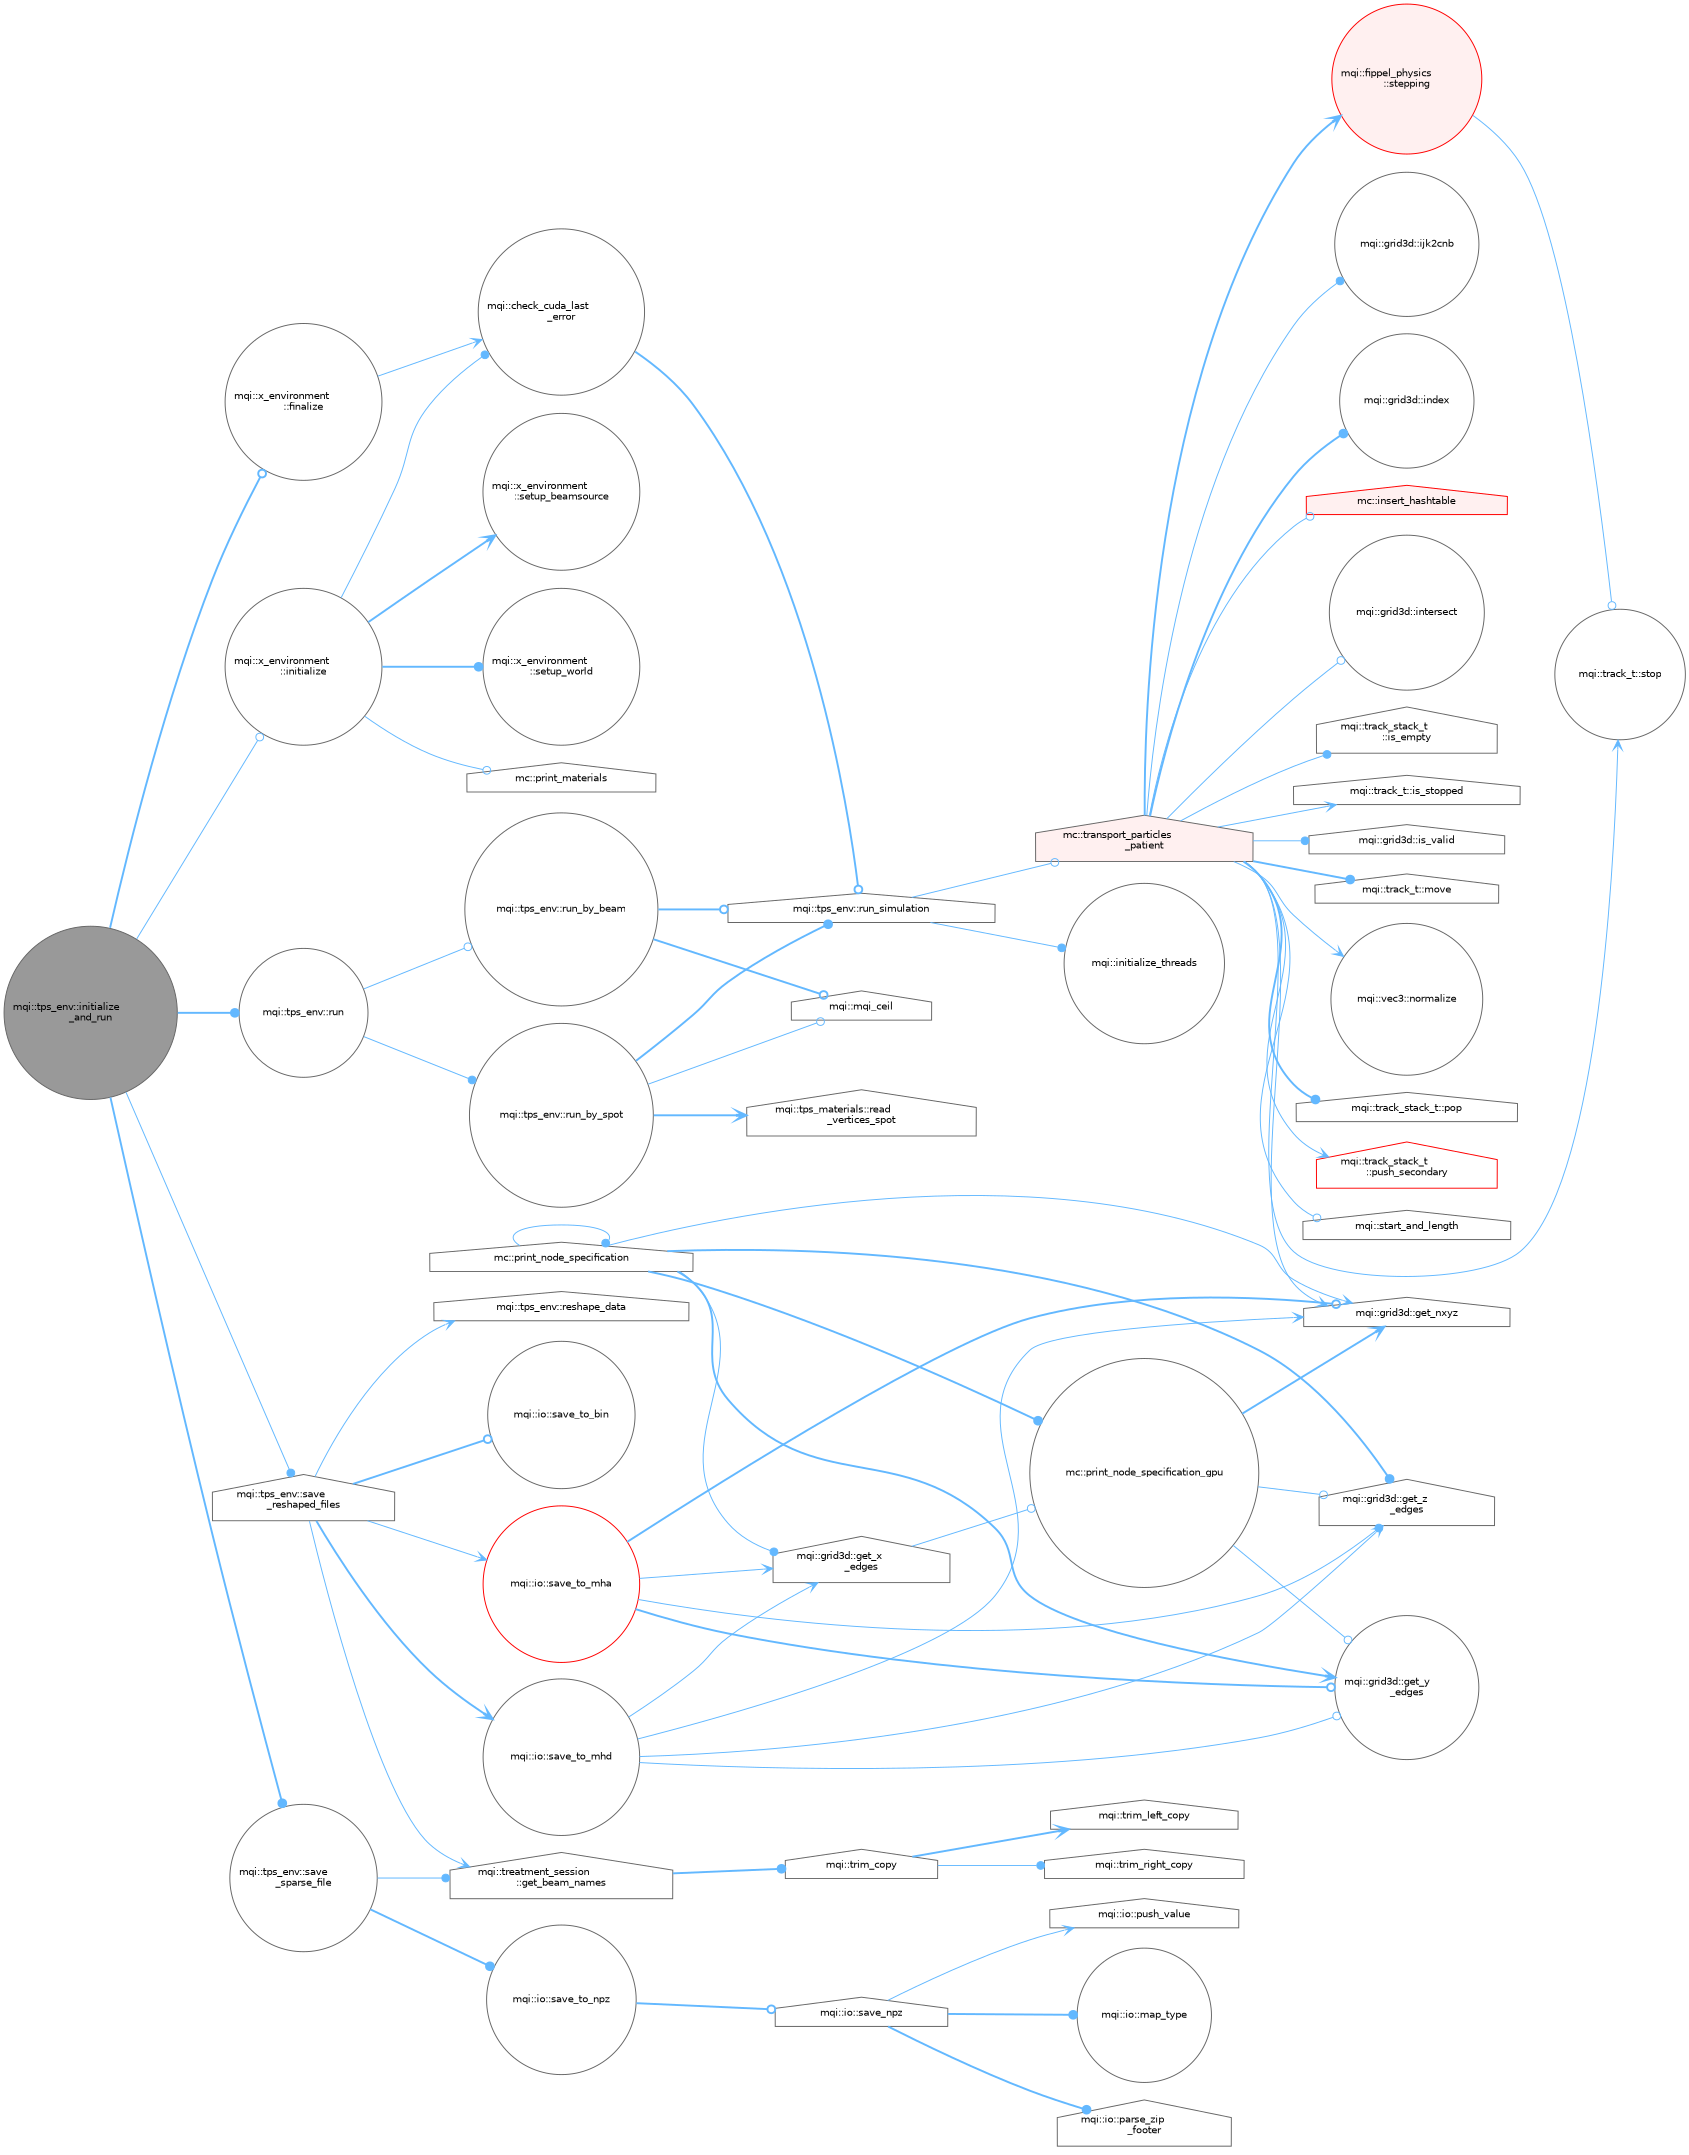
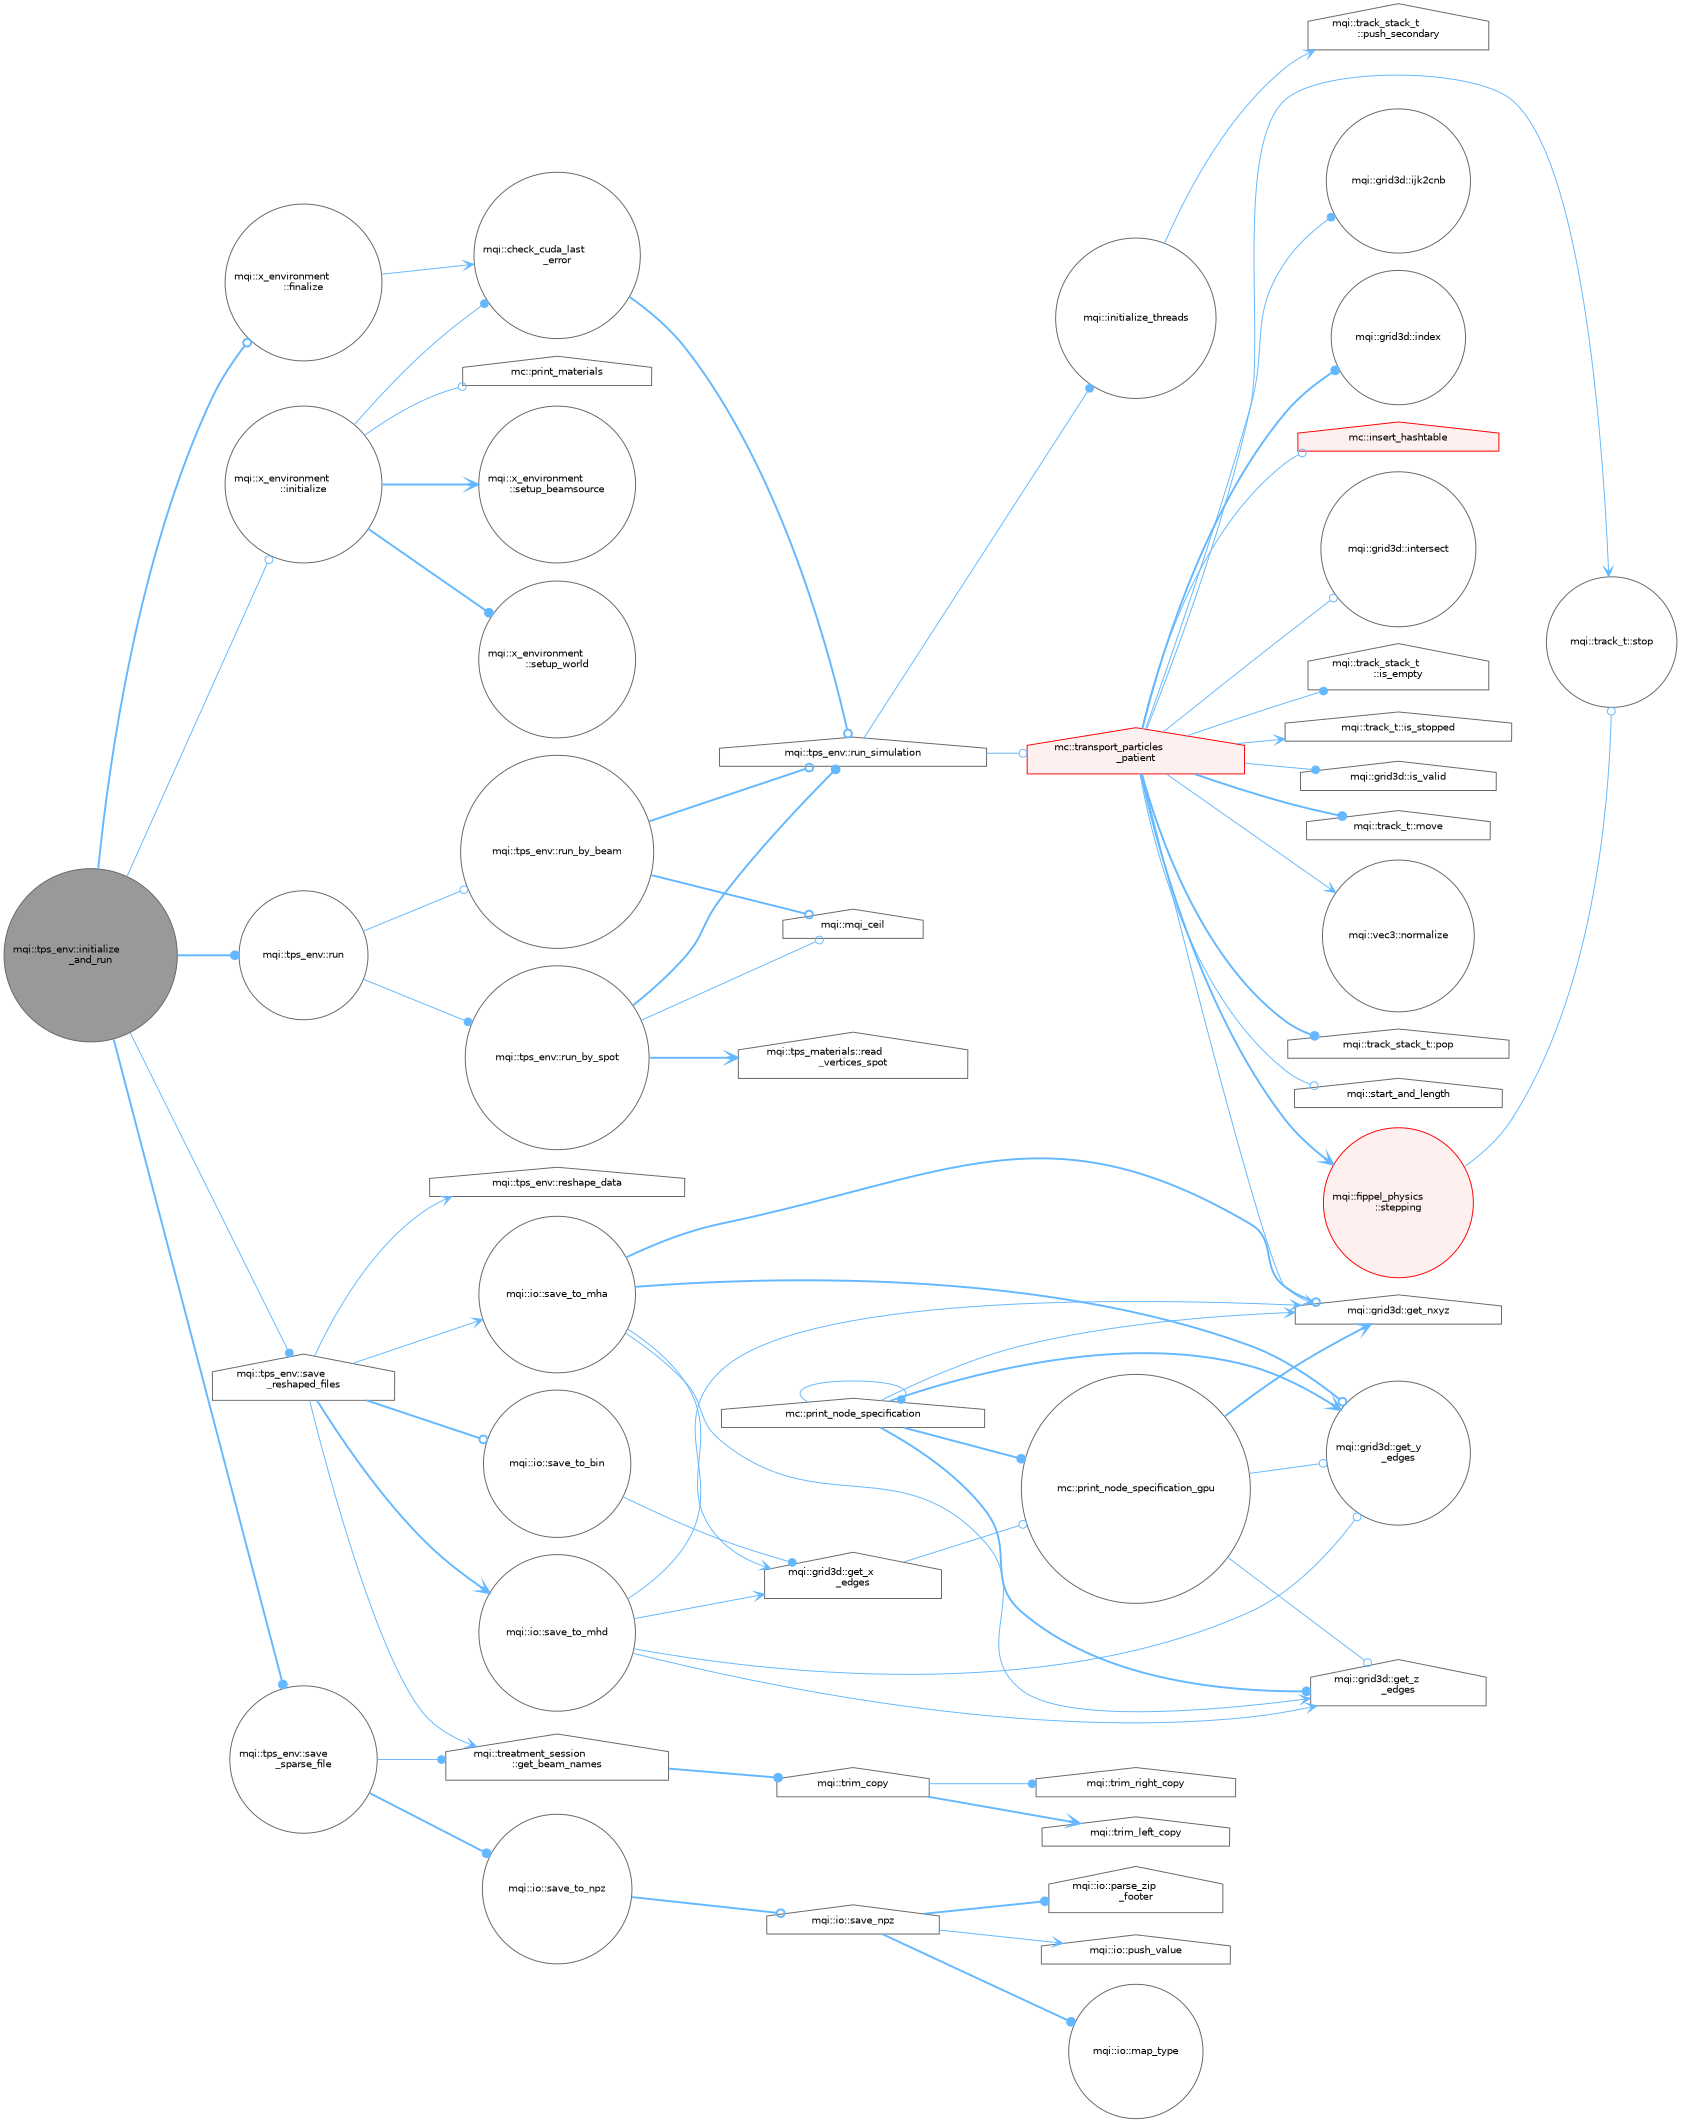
(1144, 841) -> (1136, 753)
(1275, 1010) -> (1222, 138)
(1407, 1168) -> (1398, 29)
(708, 1419) -> (704, 1533)
(561, 1584) -> (557, 1295)
(1016, 1629) -> (987, 1545)
